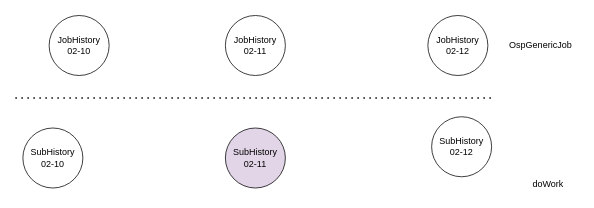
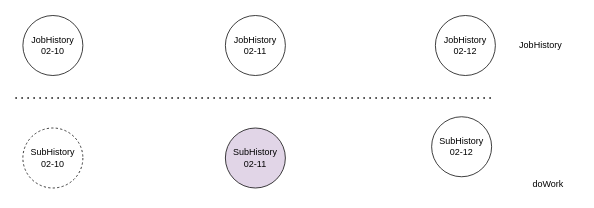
(79, 45) -> (53, 45)
(458, 45) -> (465, 45)
(541, 45) -> (541, 45)
(53, 158) -> (53, 158)
